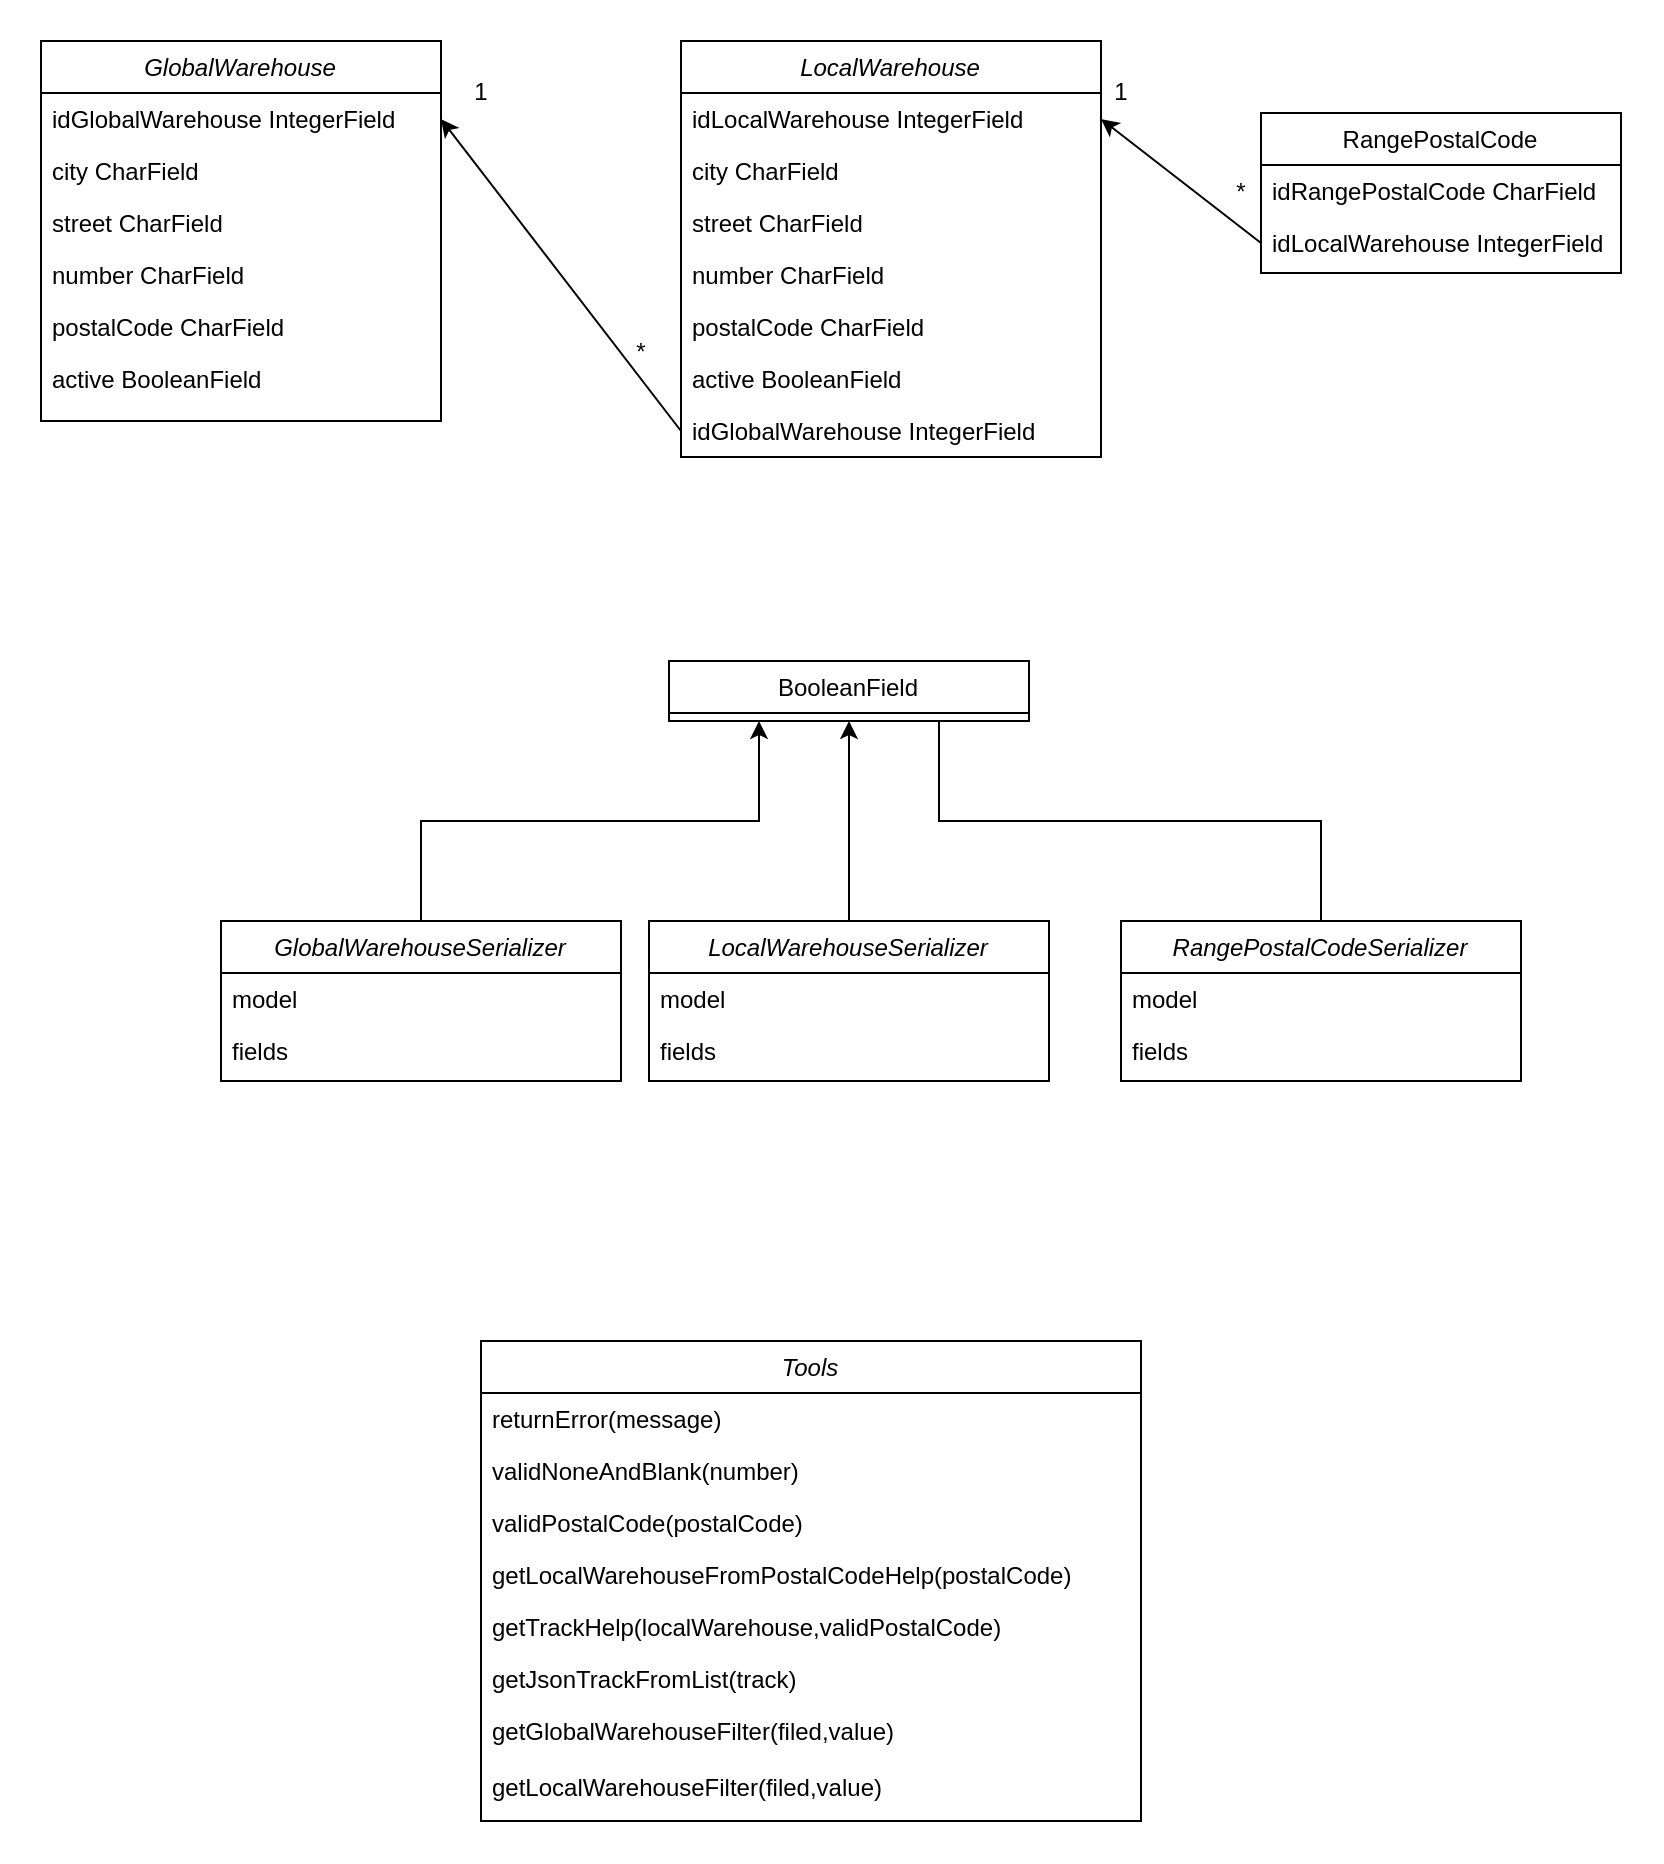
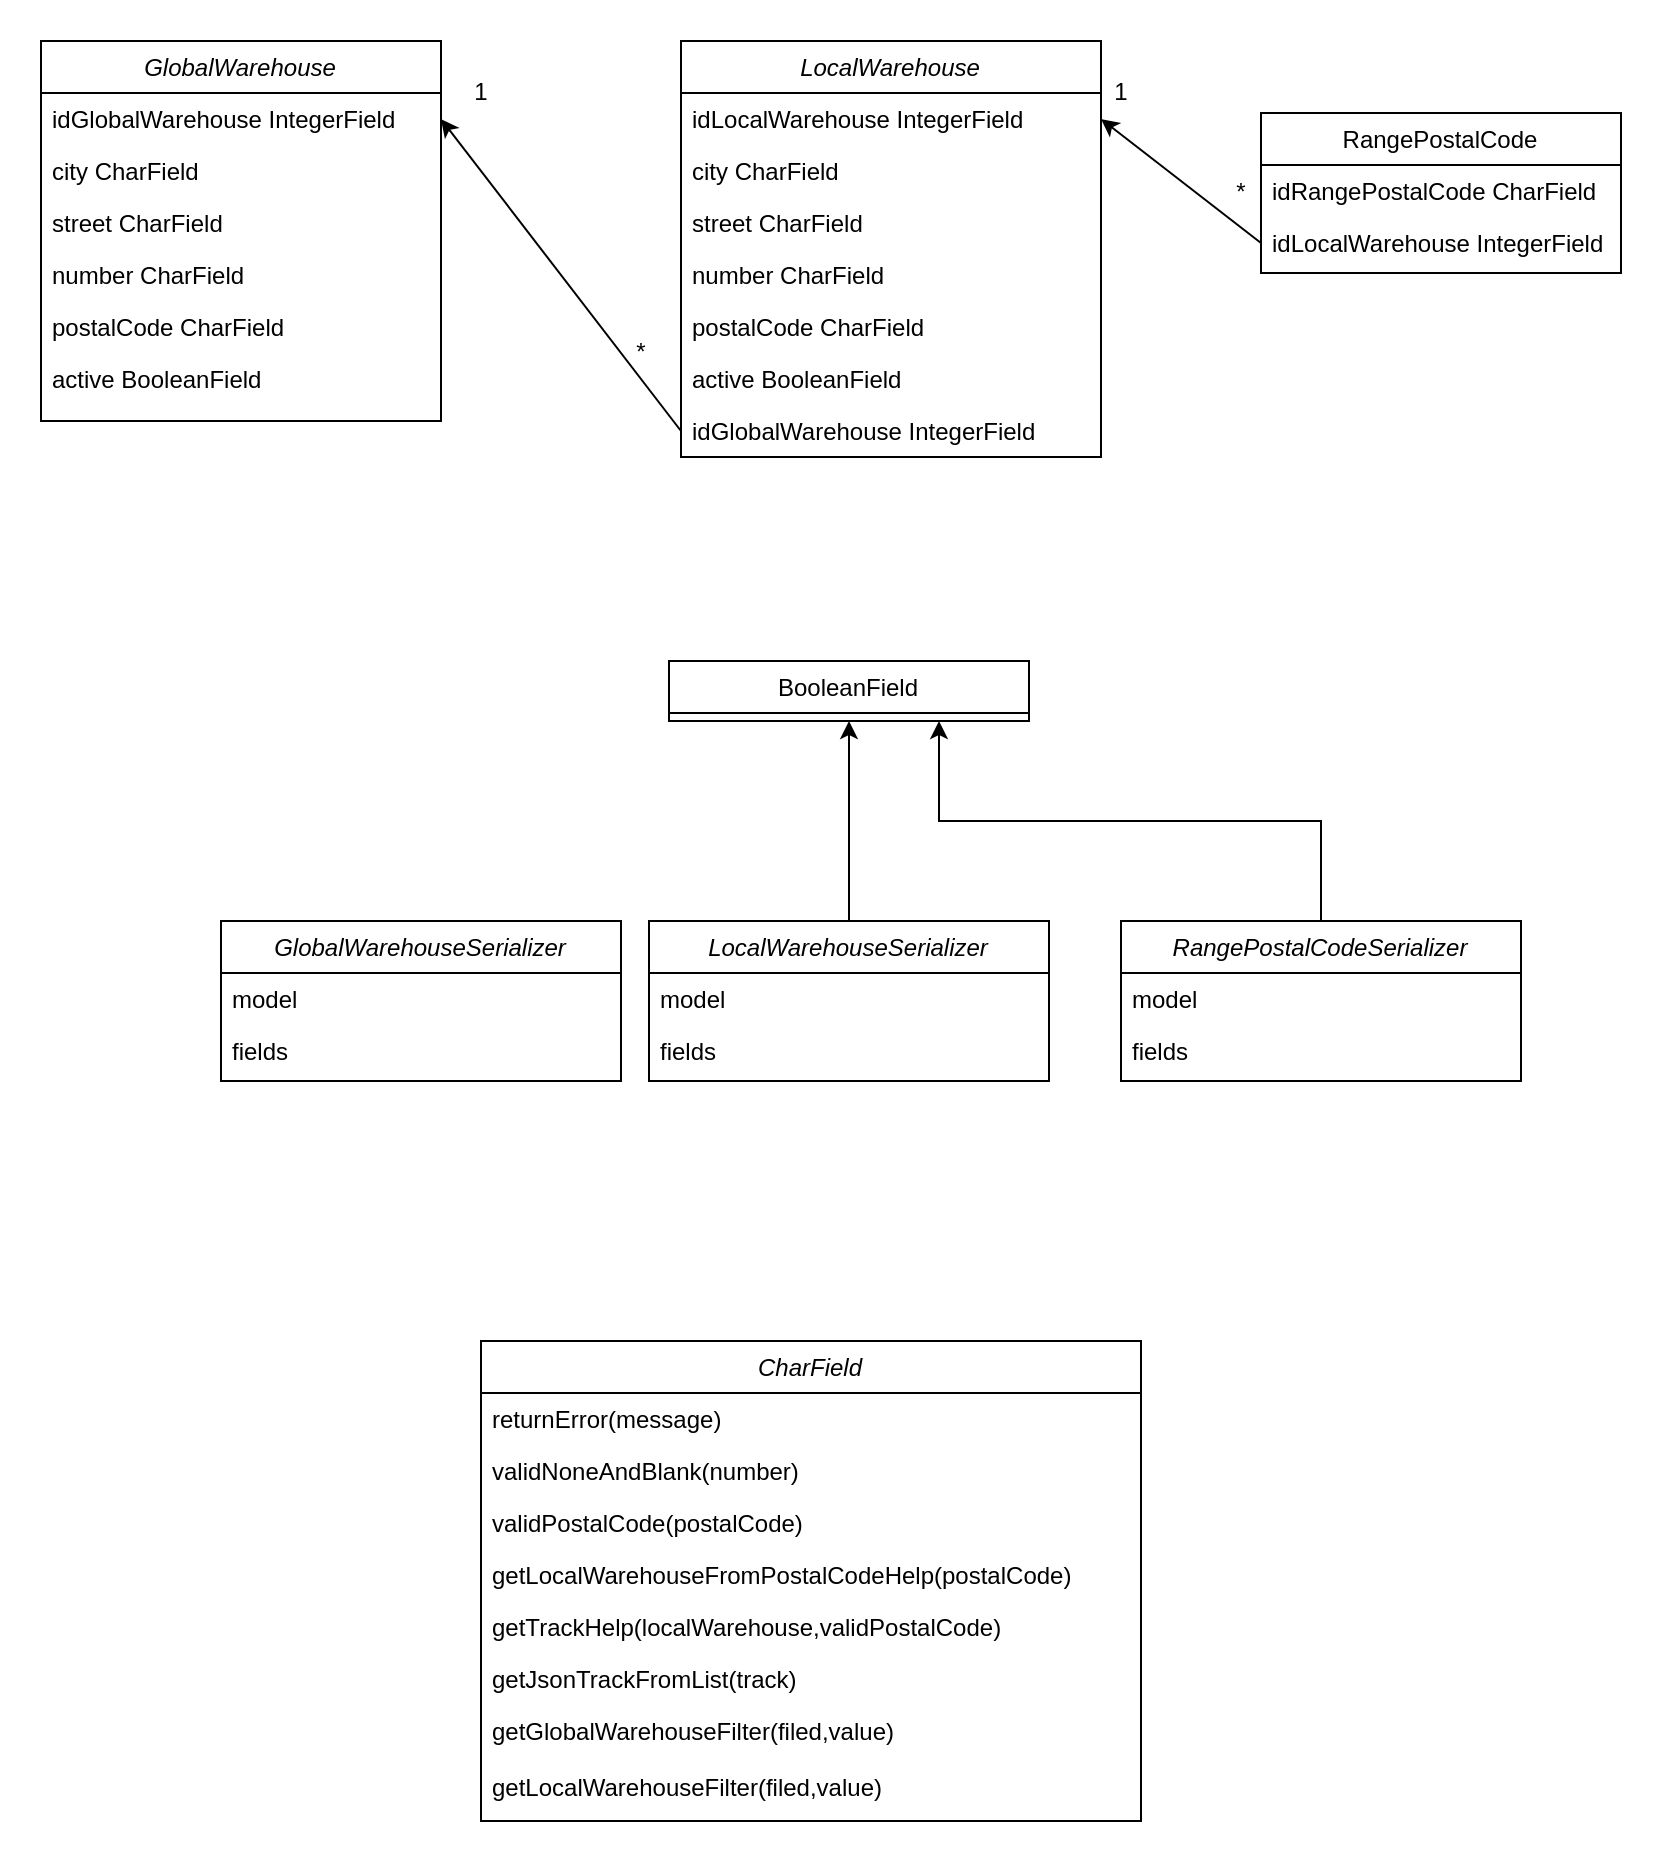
(939, 731) -> (939, 736)
(583, 821) -> none
(810, 1368) -> (810, 1368)
